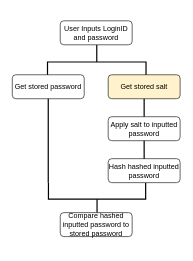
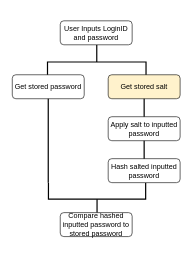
(144, 171) -> (144, 171)
